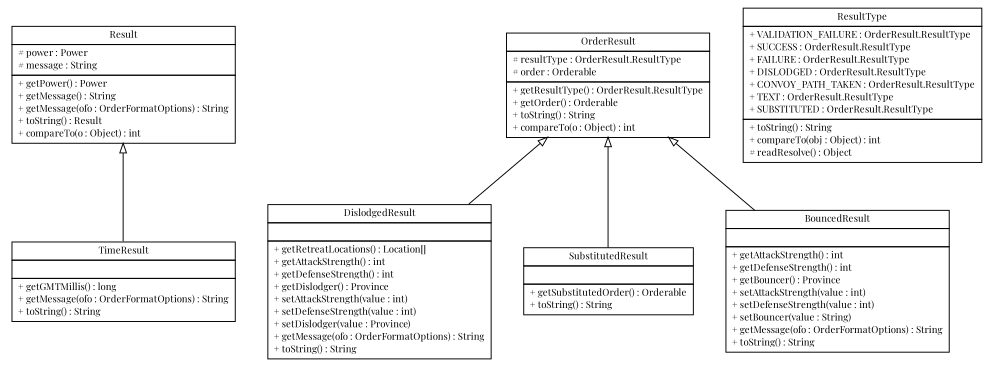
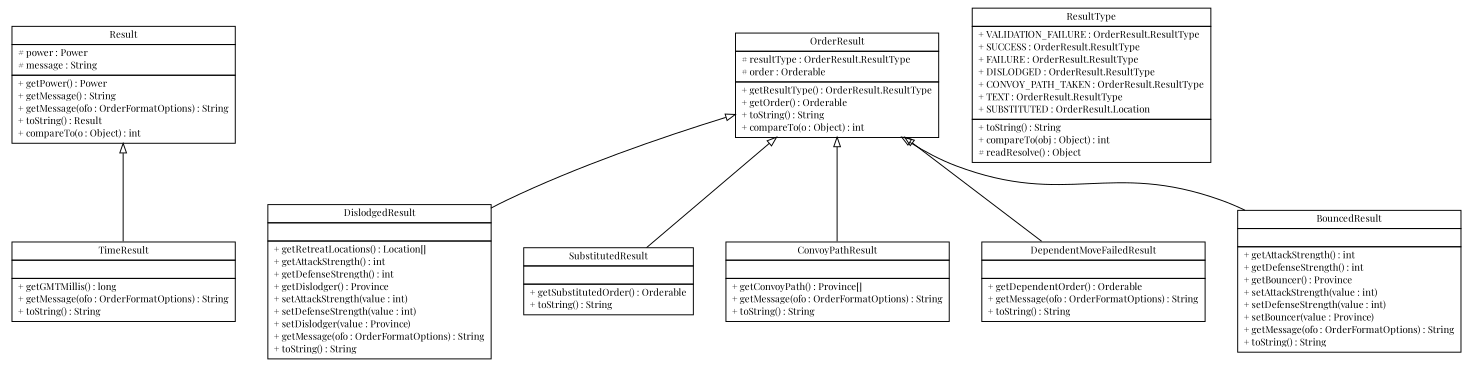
(841, 110) -> (1064, 110)
none -> (837, 281)
none -> (1093, 281)
(792, 318) -> (1309, 318)
